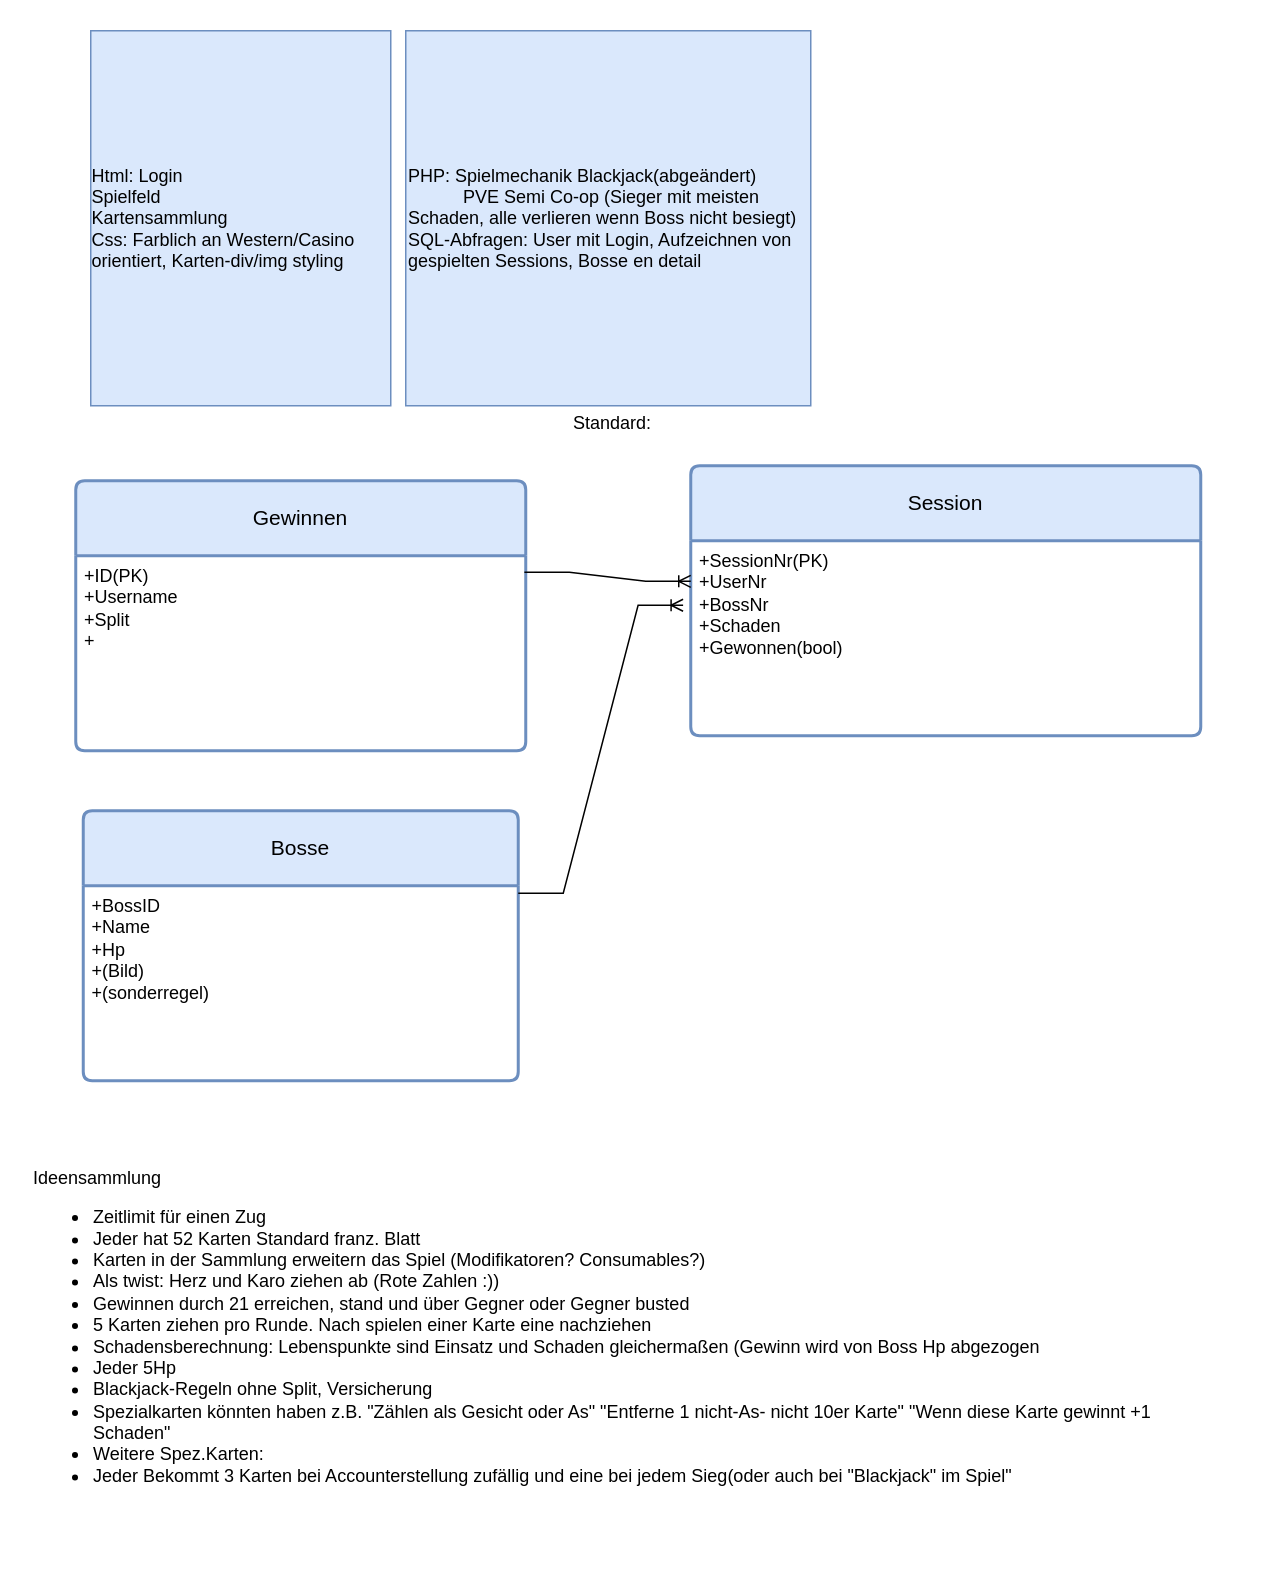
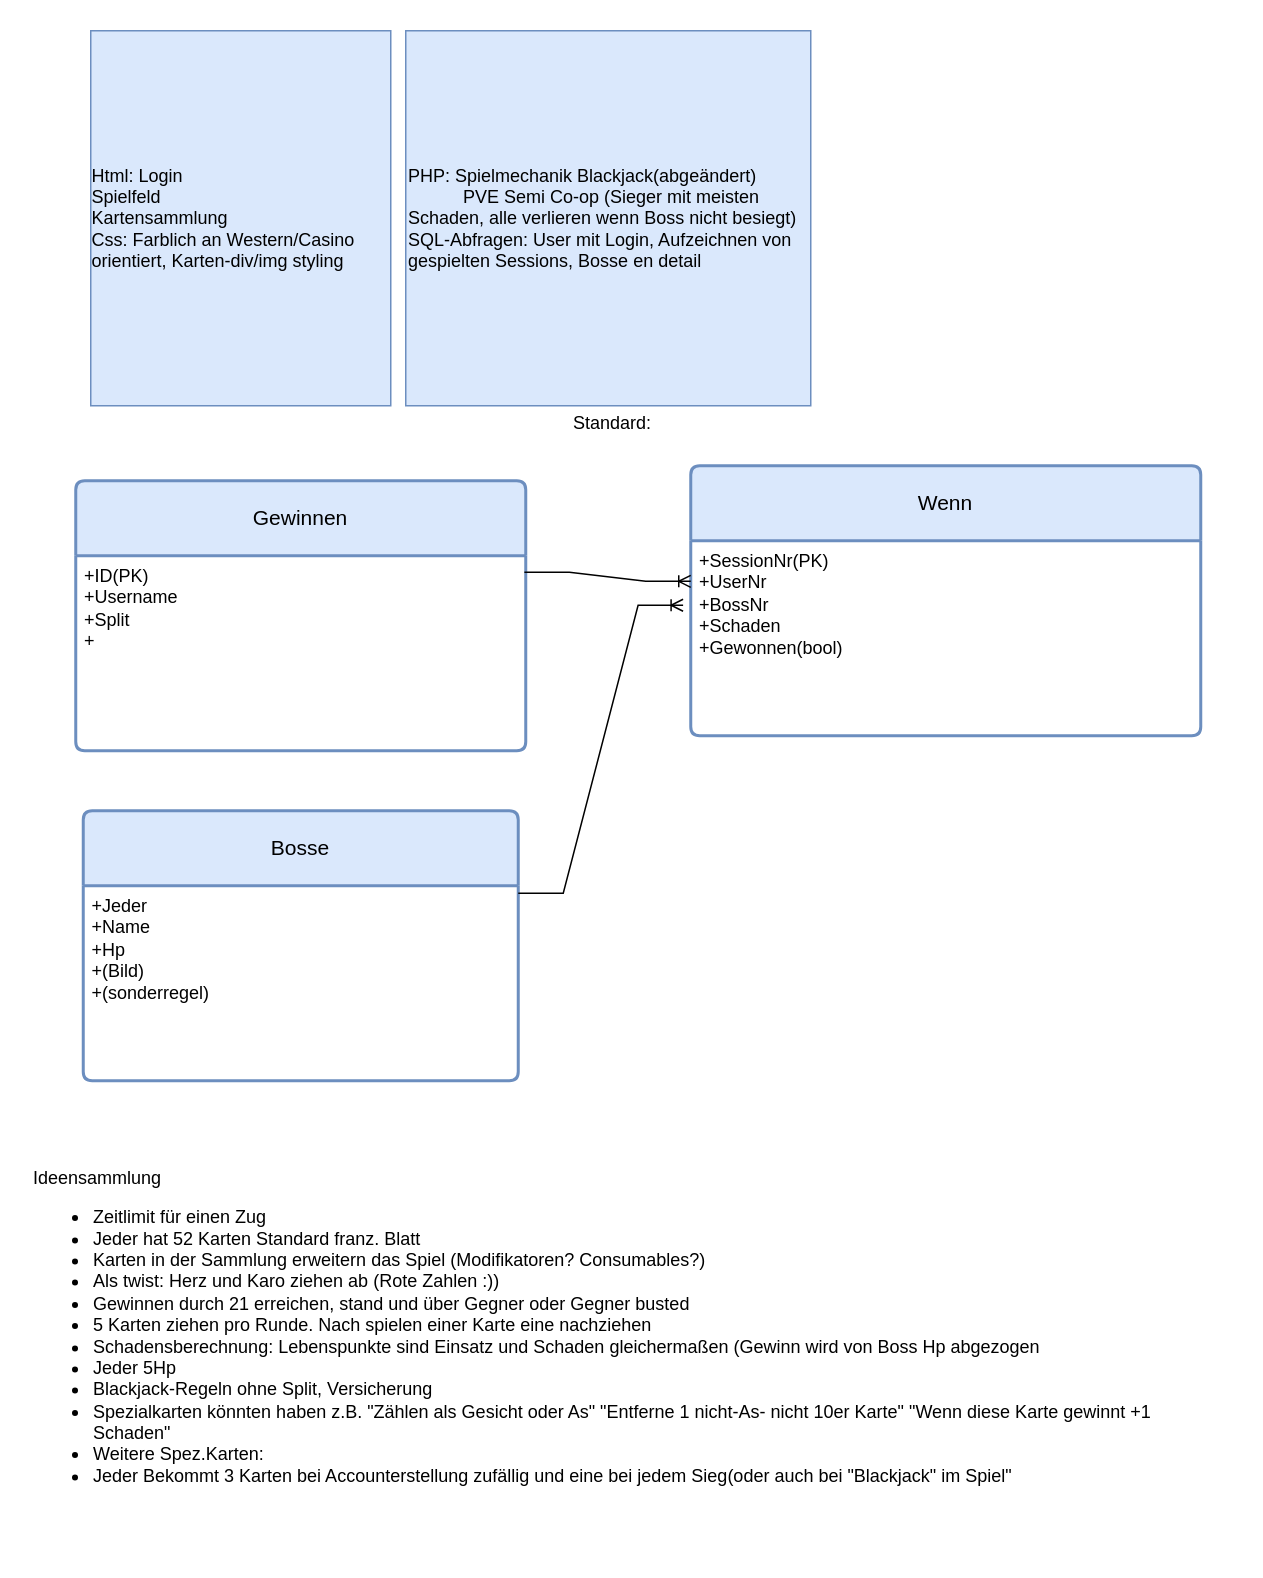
(946, 503) -> (946, 503)
(160, 950) -> (160, 950)
